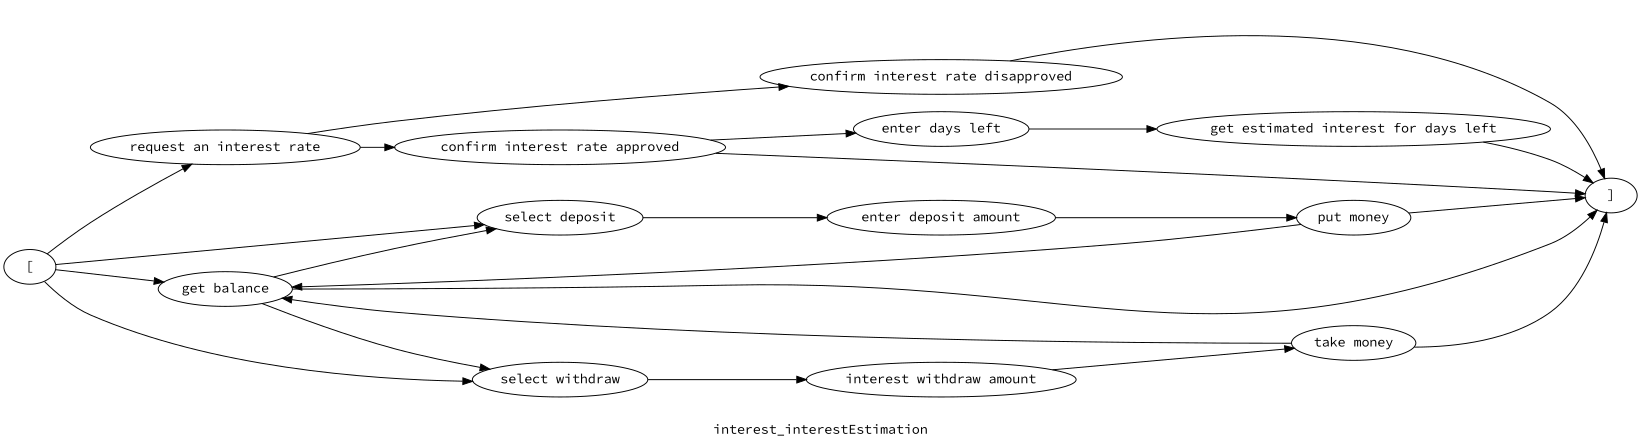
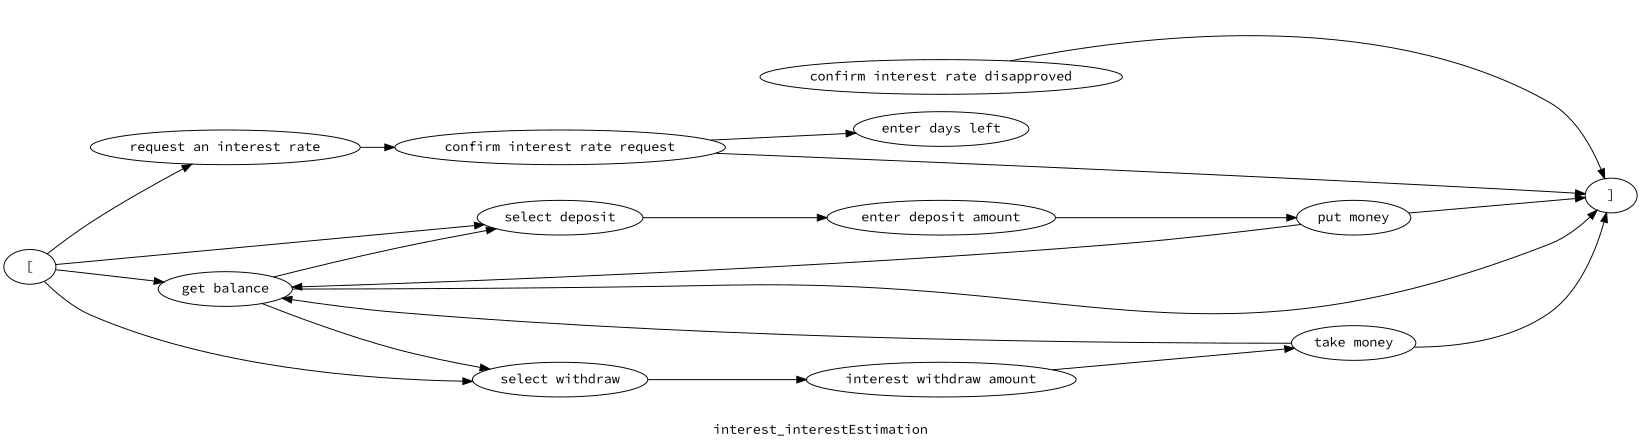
(543, 106) -> none
(1354, 129) -> none
(560, 147) -> (560, 147)
